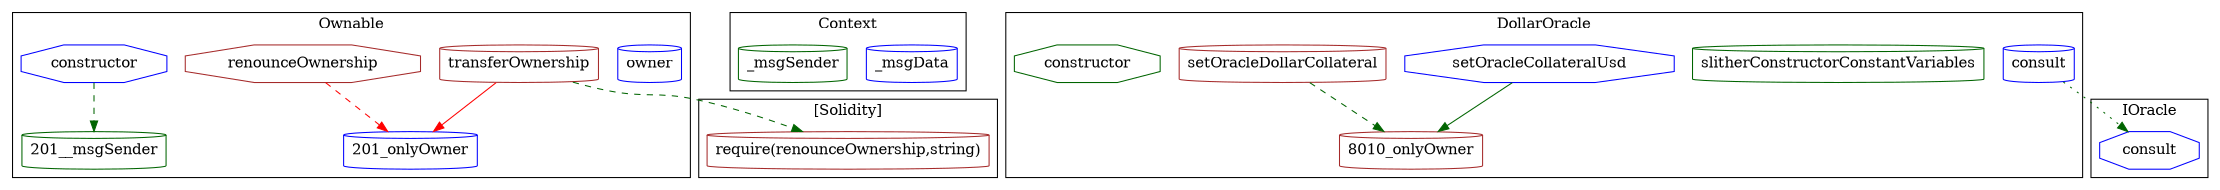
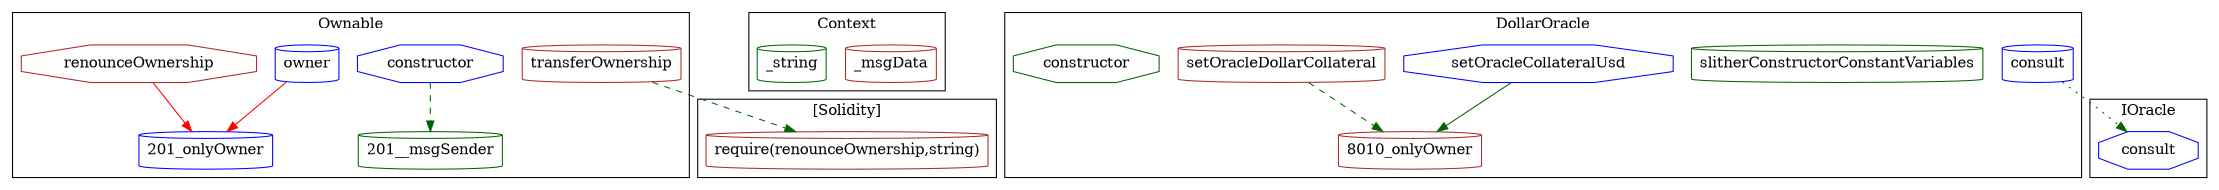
(793, 64) -> (792, 64)
(912, 64) -> (891, 64)
(352, 104) -> (169, 103)
(469, 104) -> (261, 104)
